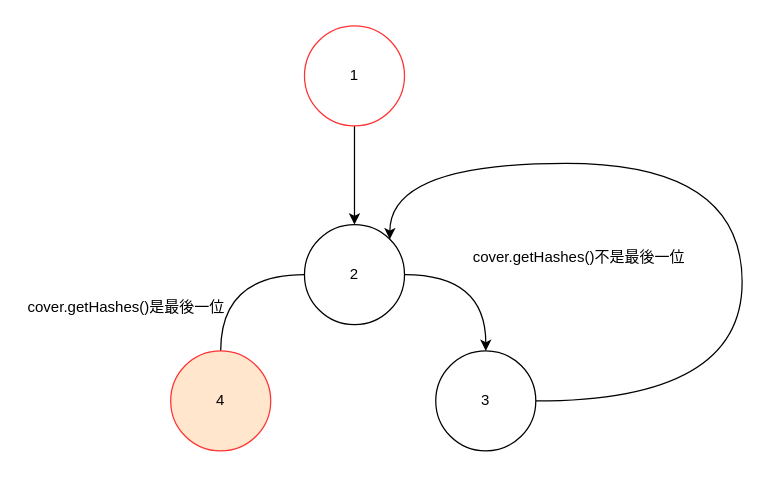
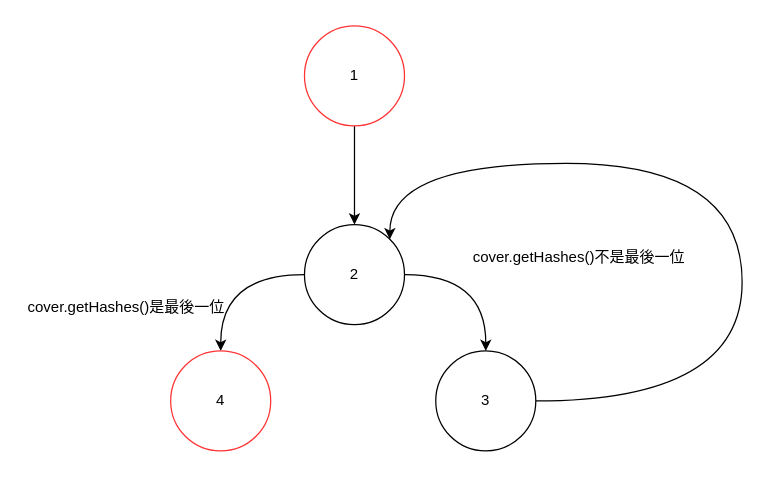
(232, 305) -> (233, 301)
(221, 401) -> (221, 401)
